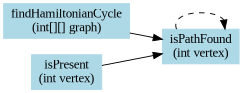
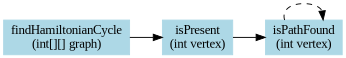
(142, 35) -> (141, 37)
